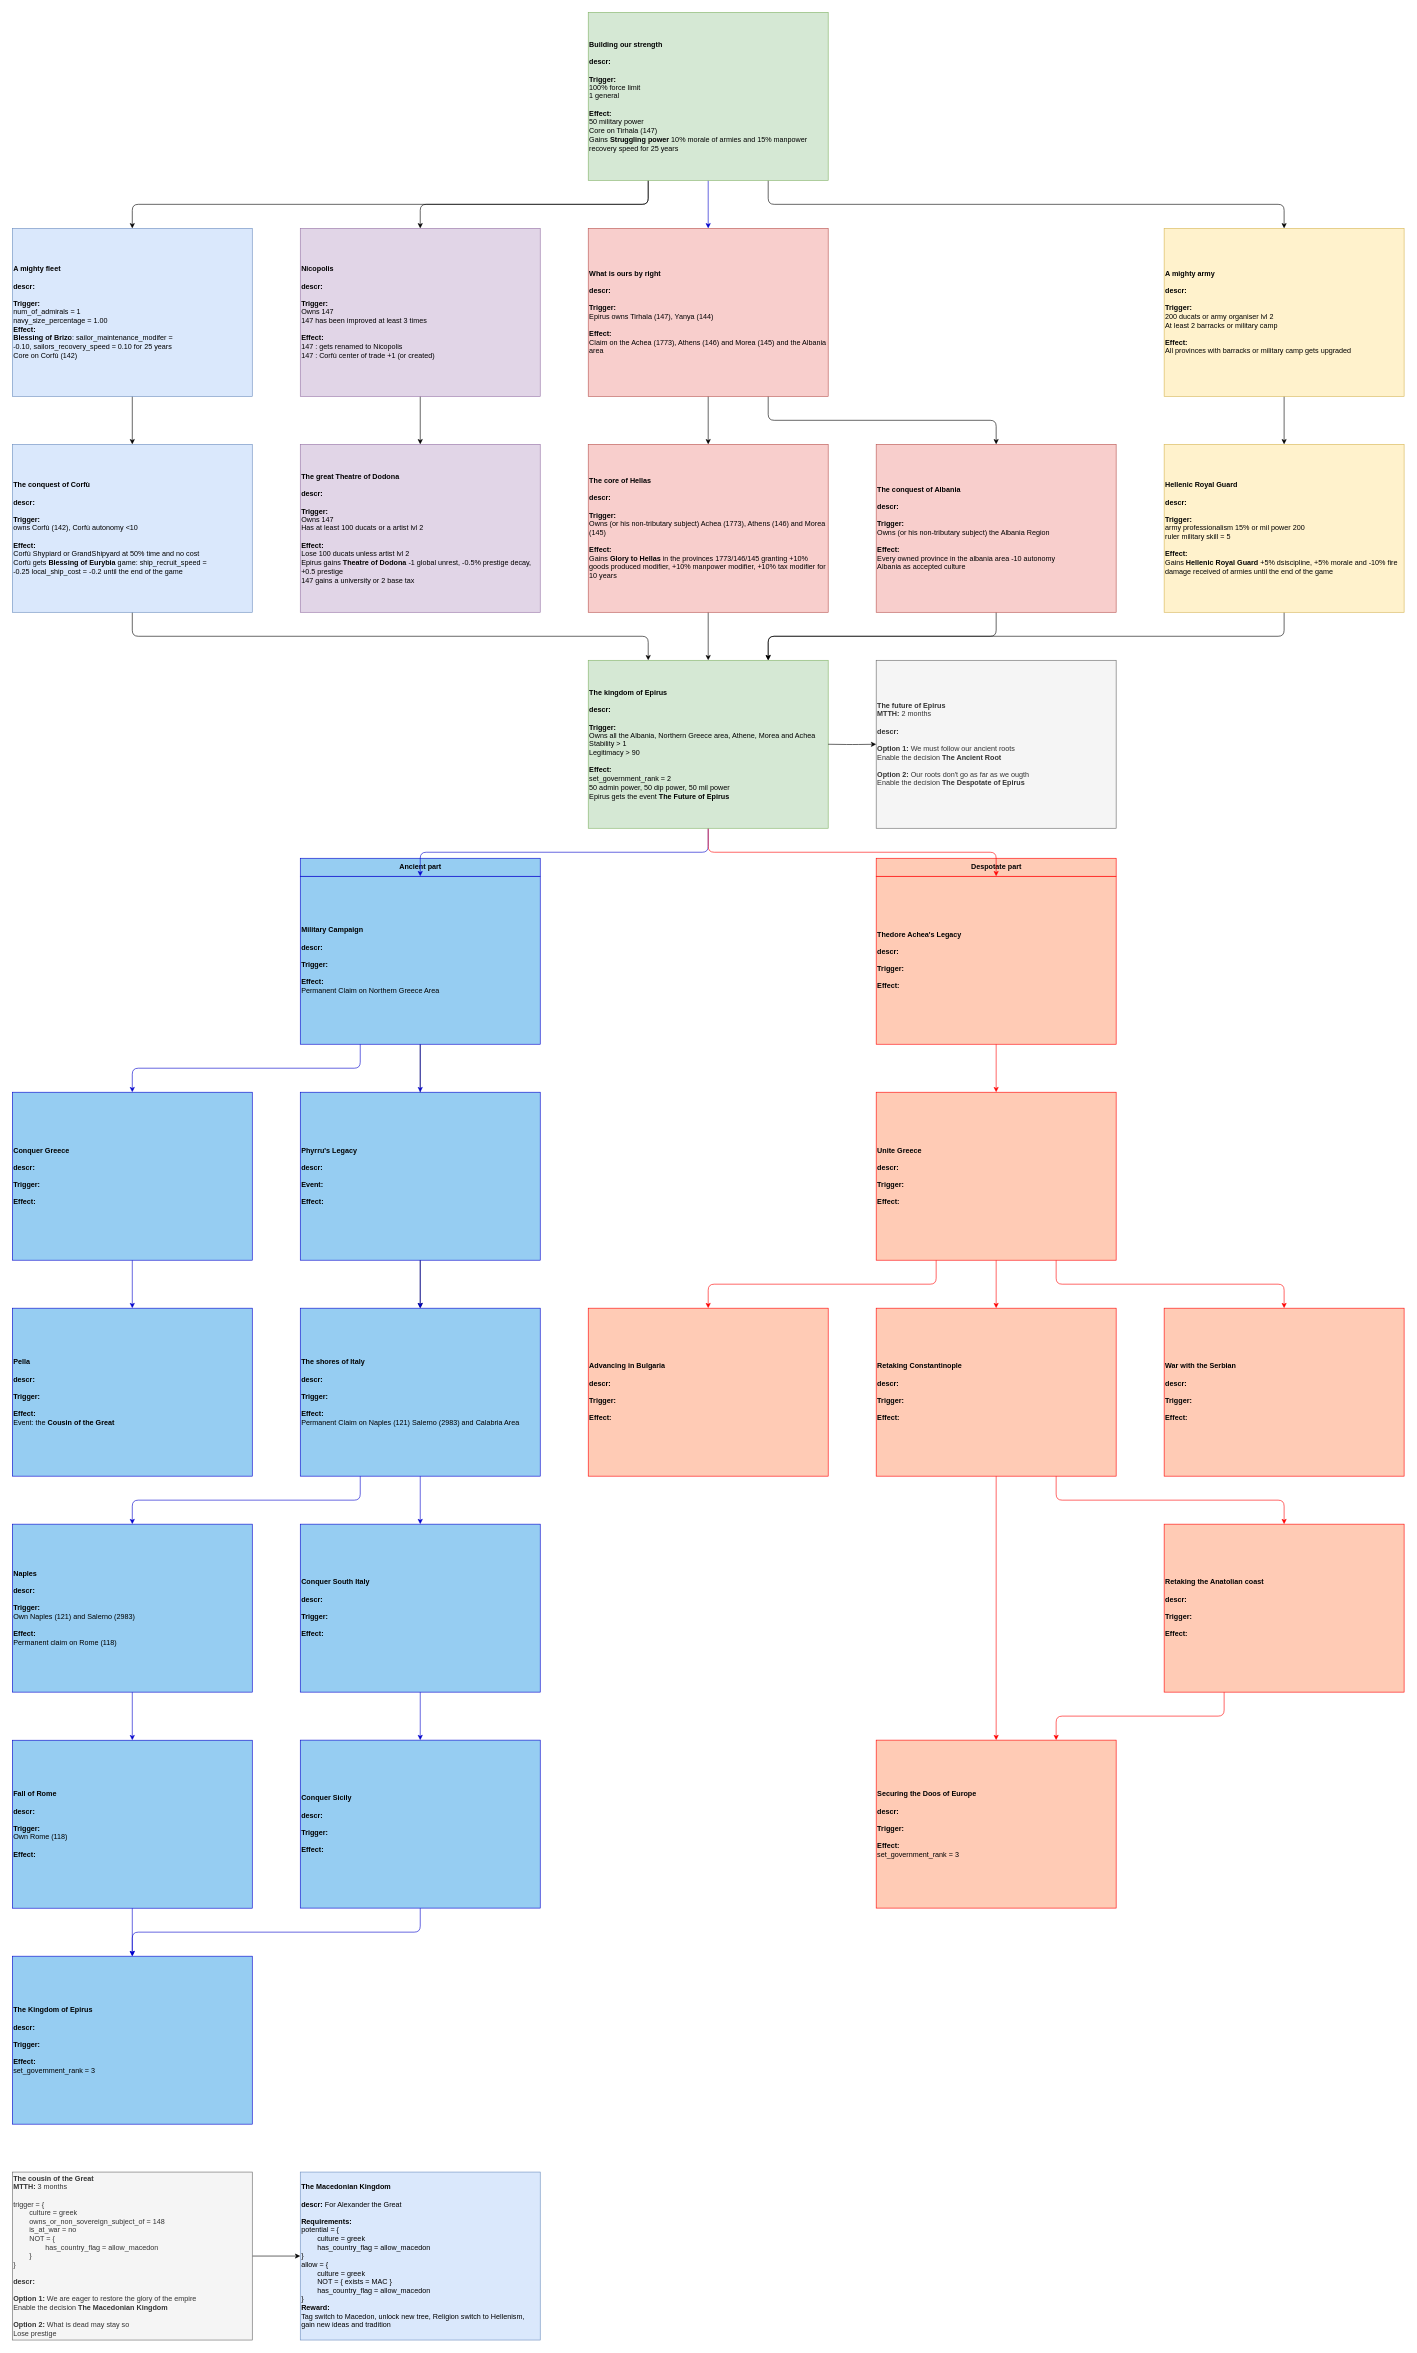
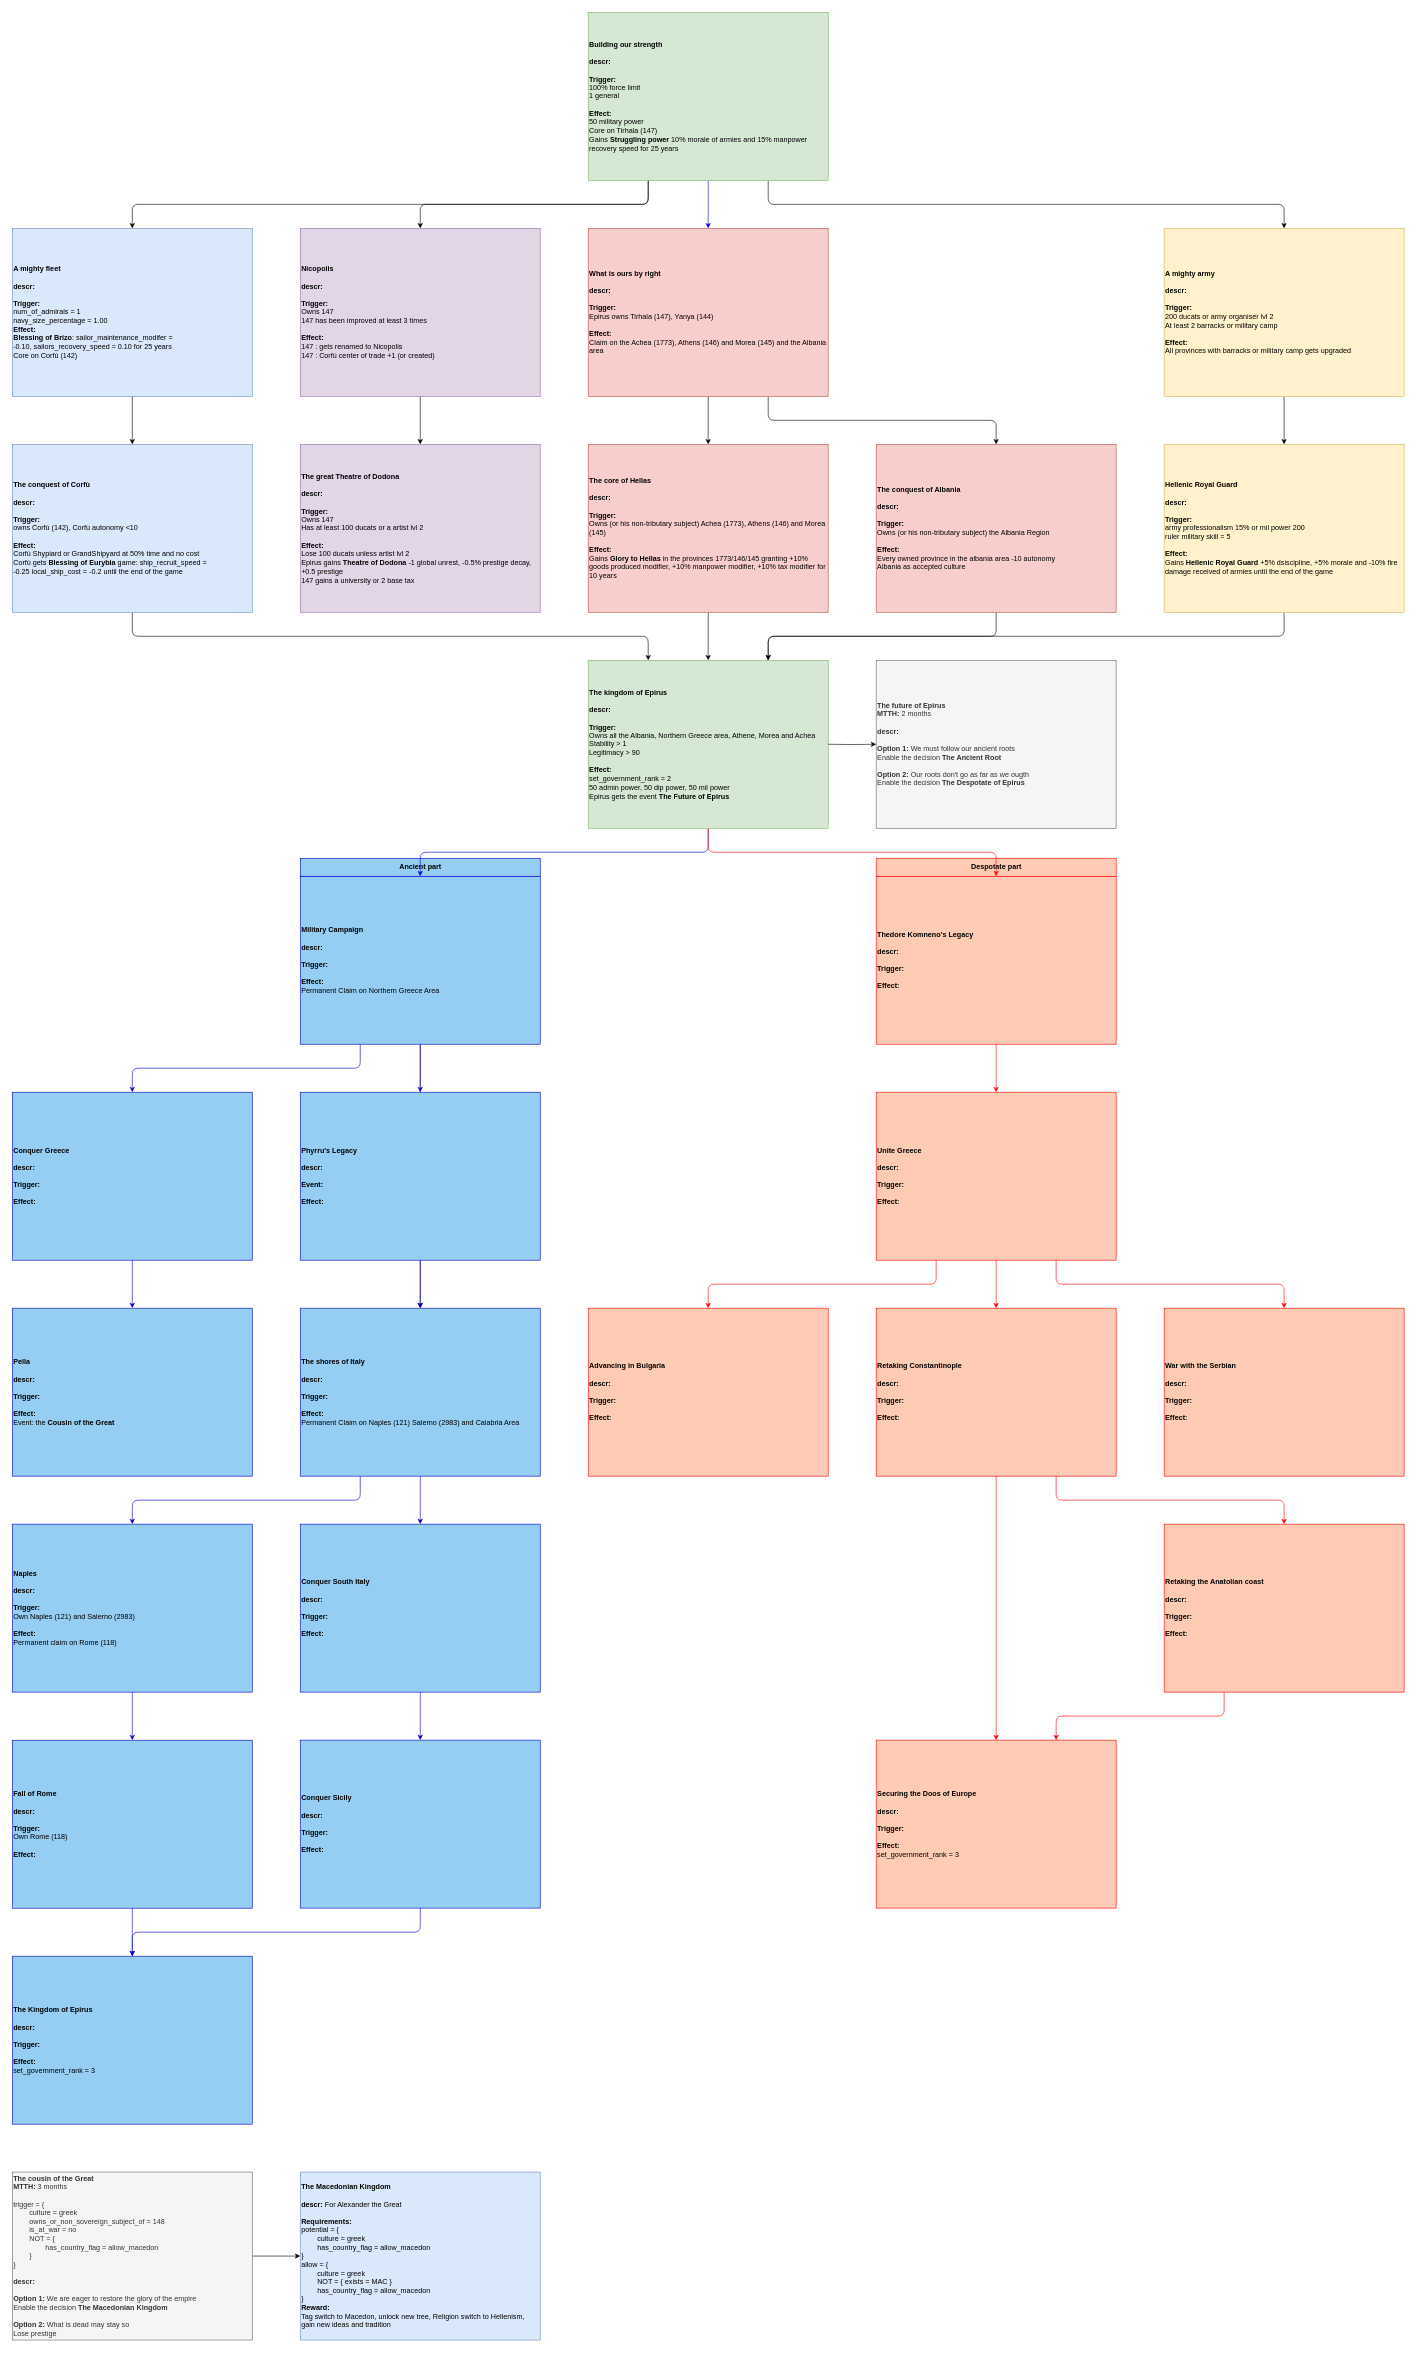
(919, 960) -> (923, 960)
